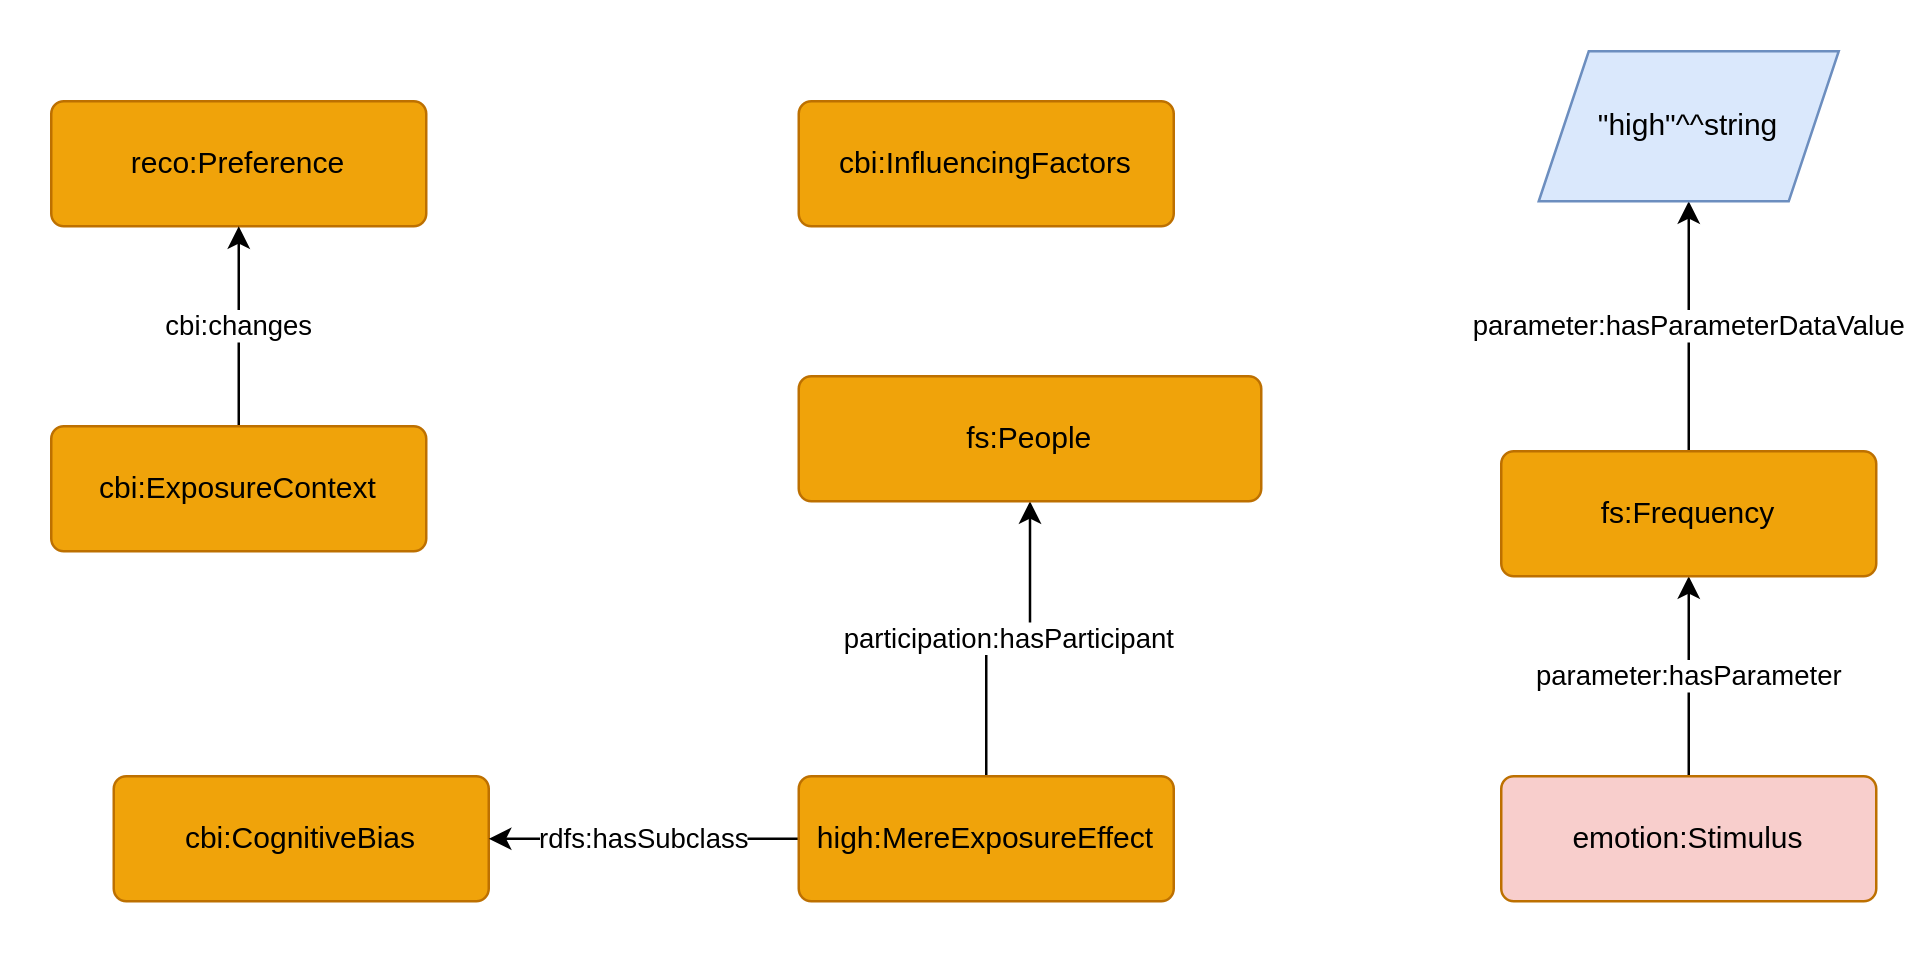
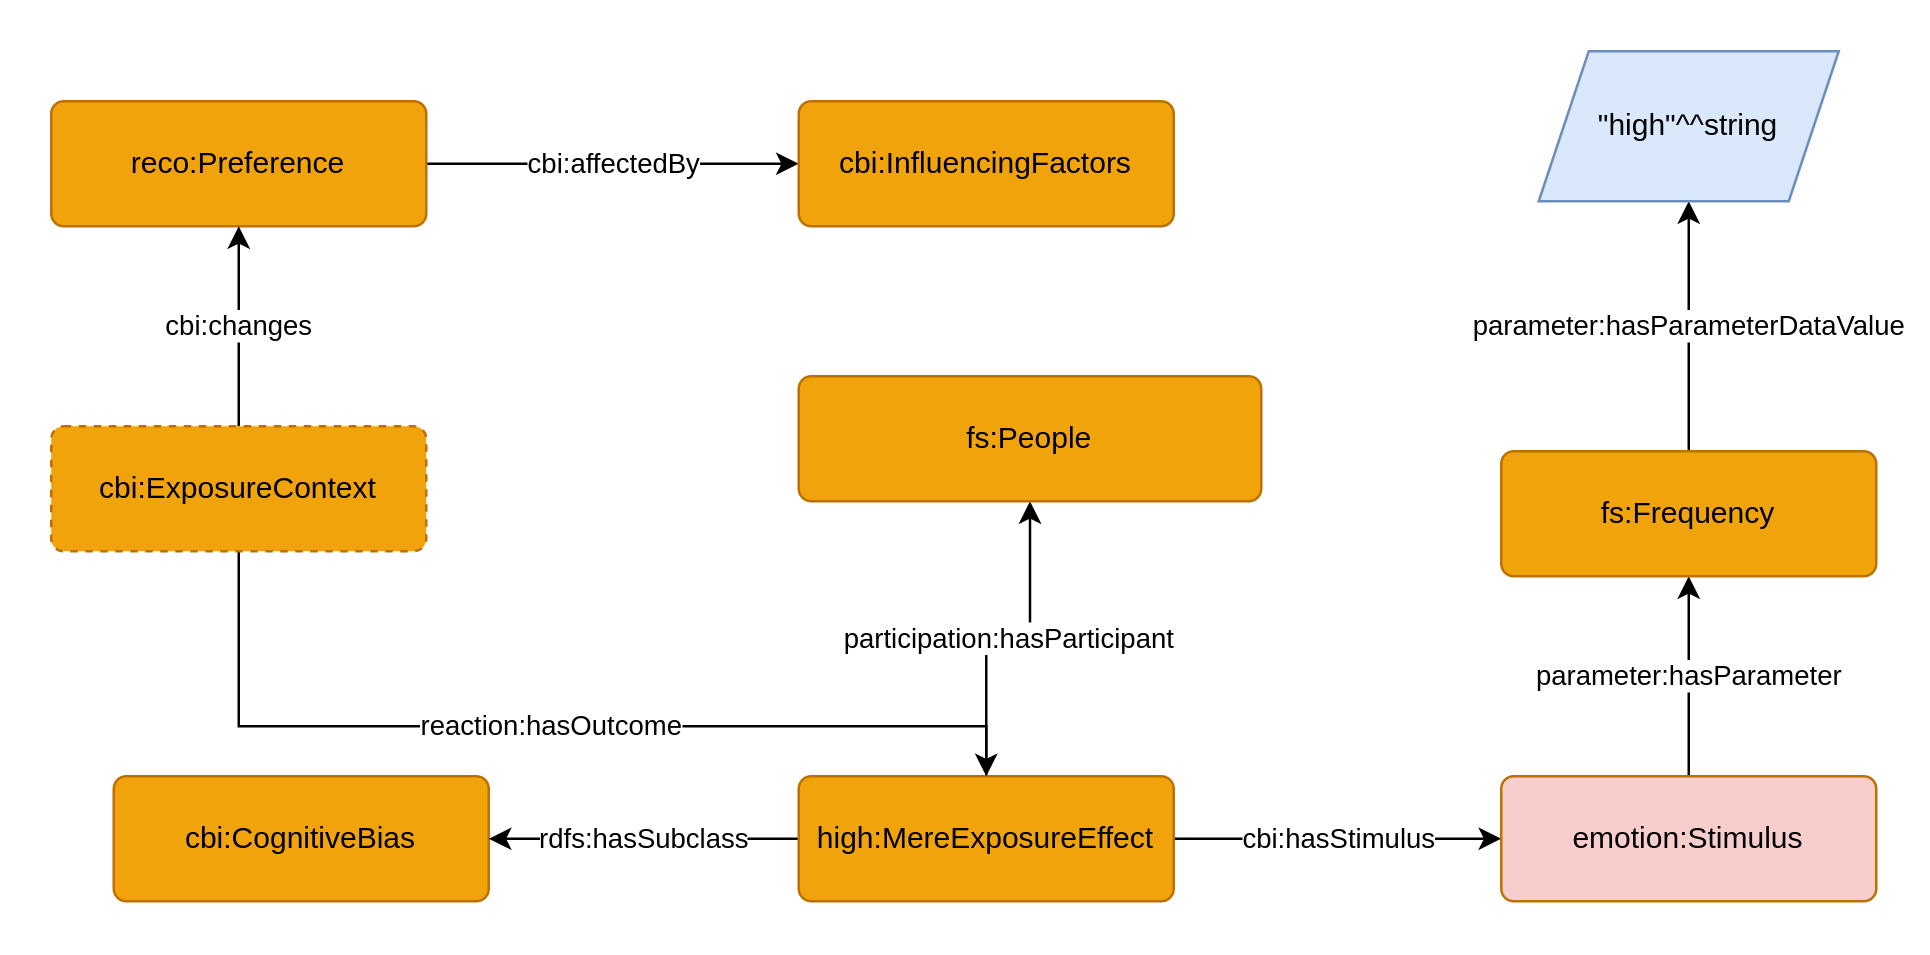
none -> (706, 164)
(239, 489) -> (239, 489)
none -> (264, 726)
none -> (1385, 839)
